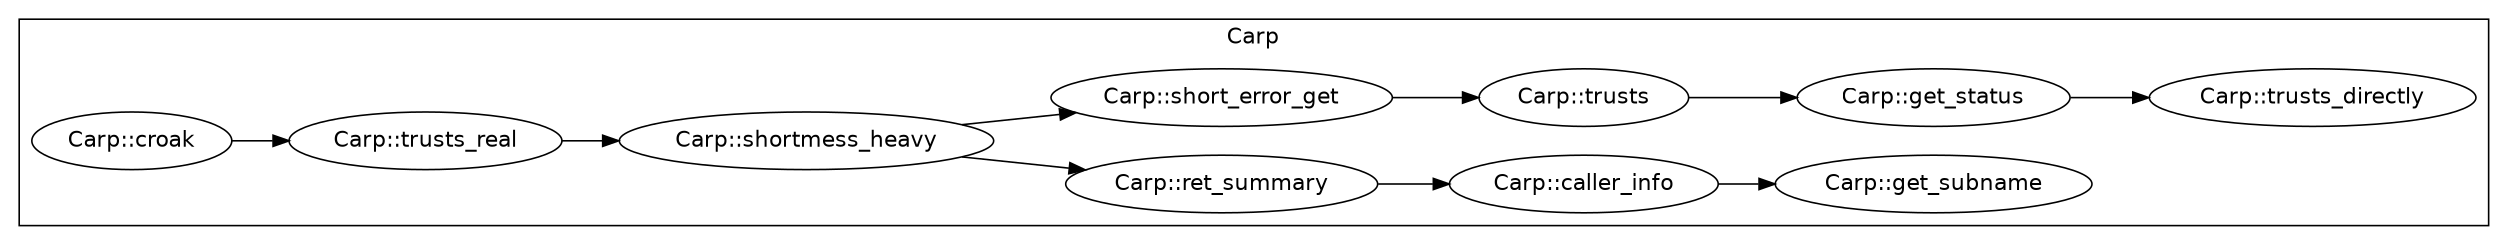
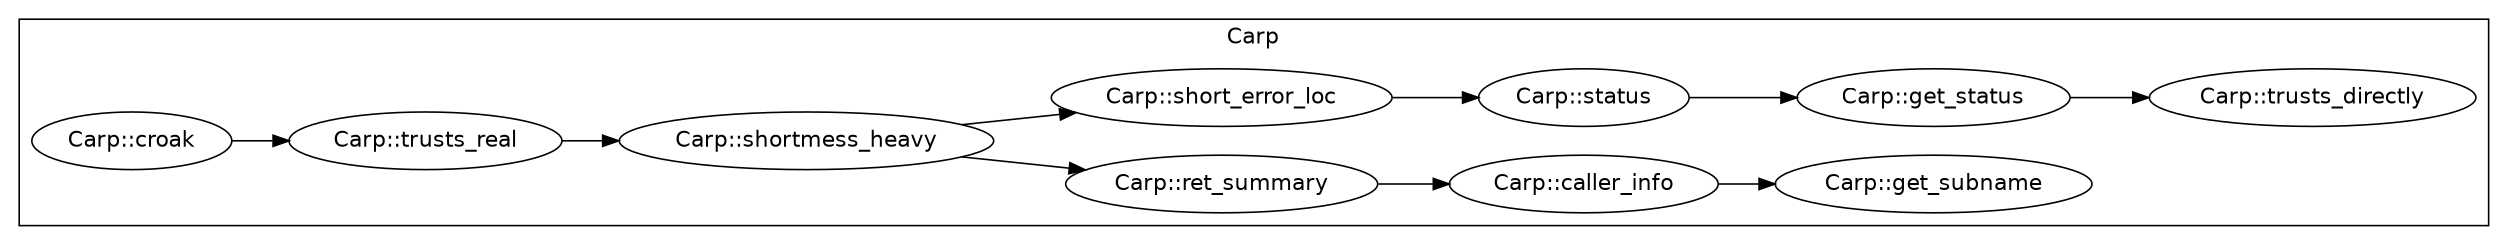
(1222, 98) -> (1222, 98)
(1584, 98) -> (1584, 98)
